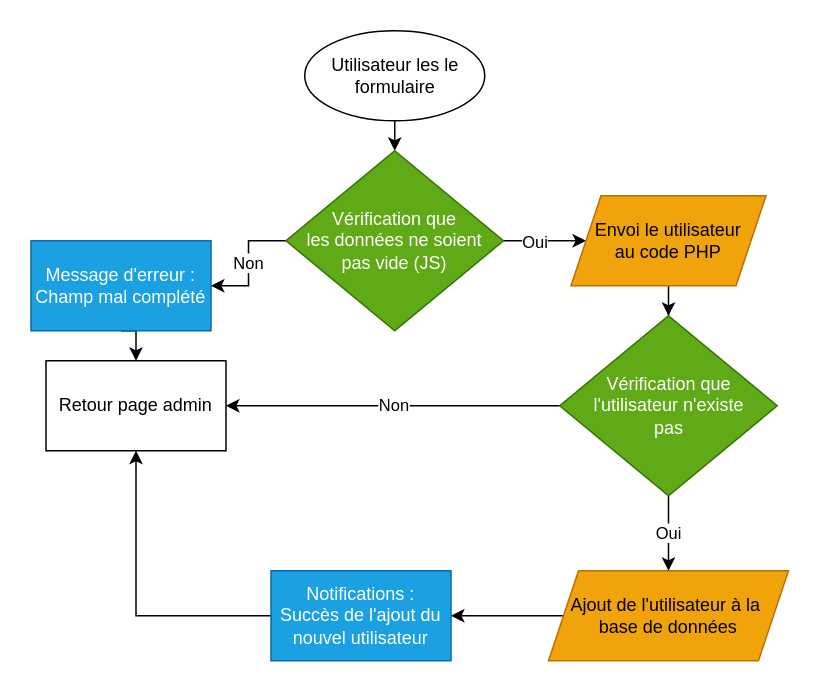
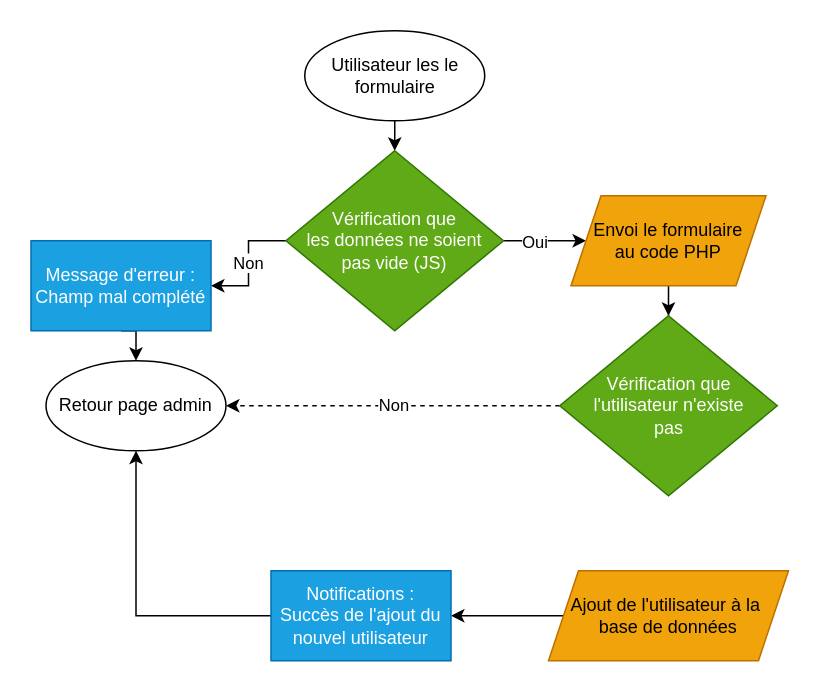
(668, 241) -> (668, 241)
(136, 406) -> (136, 406)
(482, 406) -> (482, 406)
(668, 528) -> none
